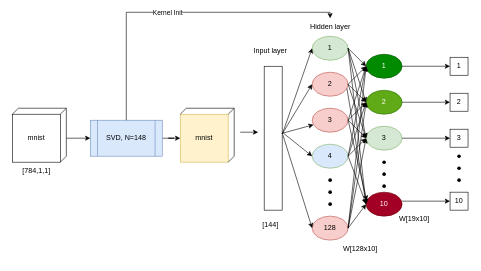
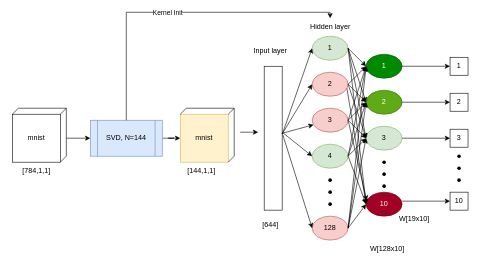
(126, 138) -> (126, 138)
(330, 156) -> (330, 156)
none -> (201, 171)
(271, 225) -> (271, 225)
(360, 249) -> (387, 249)
